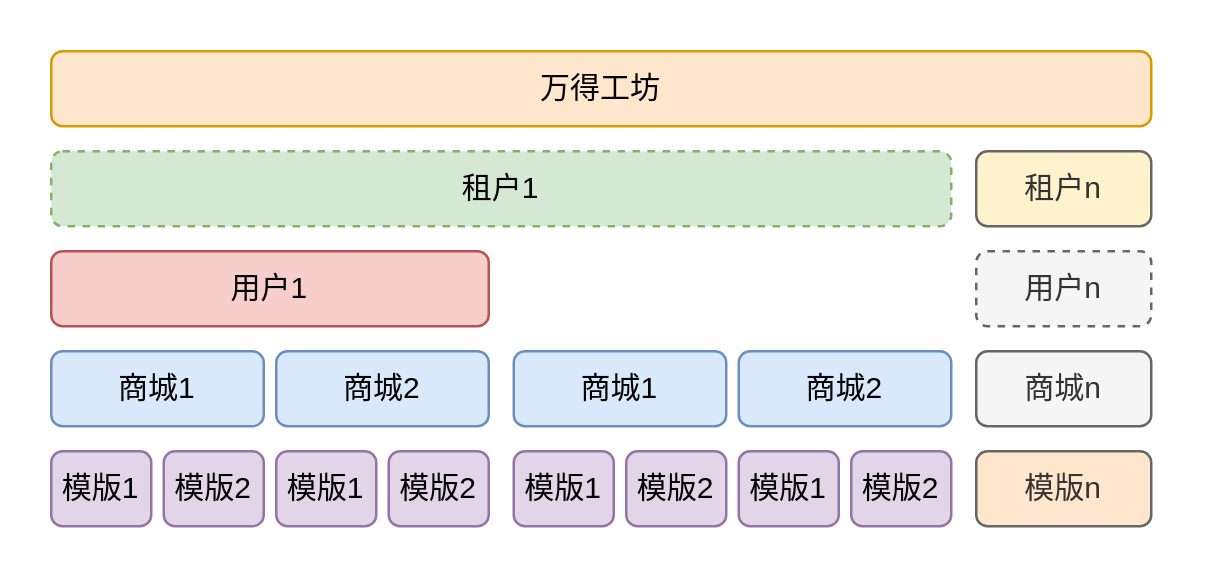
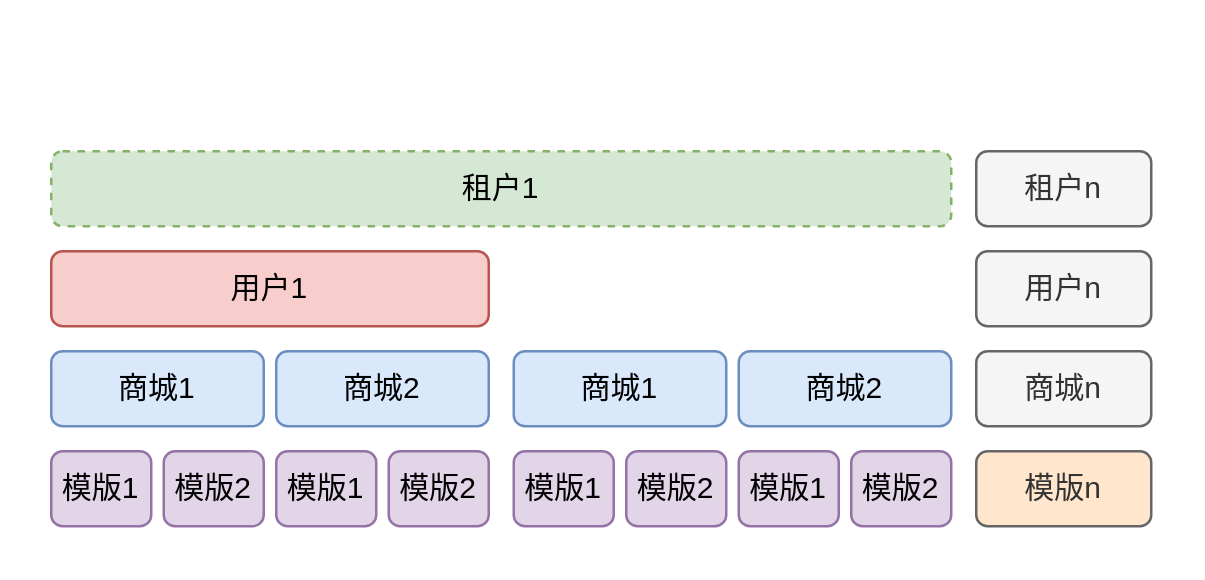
(601, 89) -> none
(1064, 189) -> (1064, 189)
(1064, 289) -> (1064, 289)
